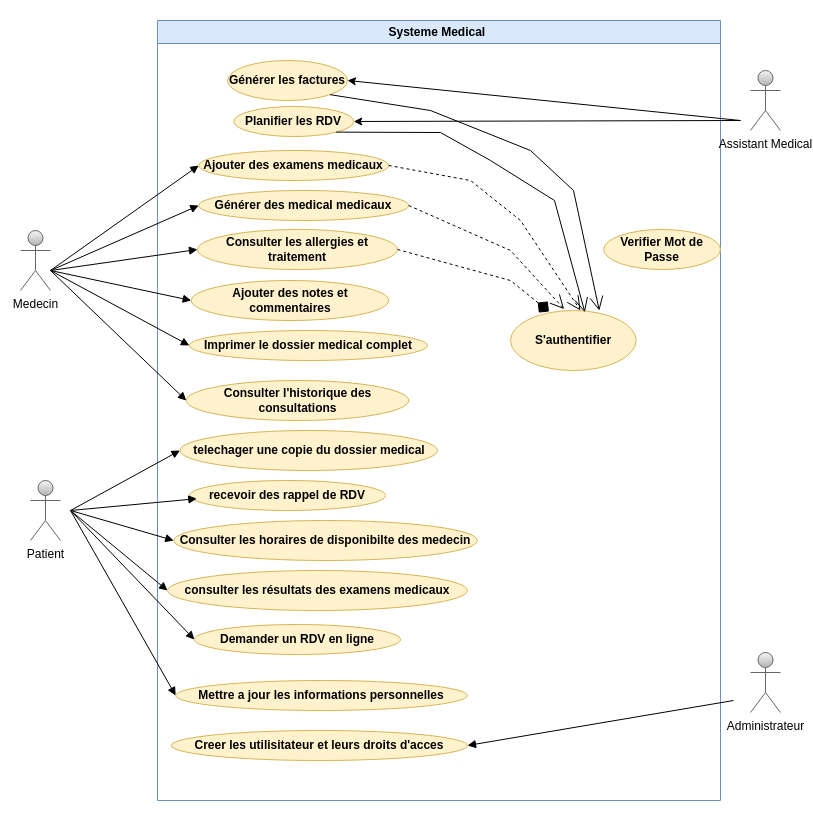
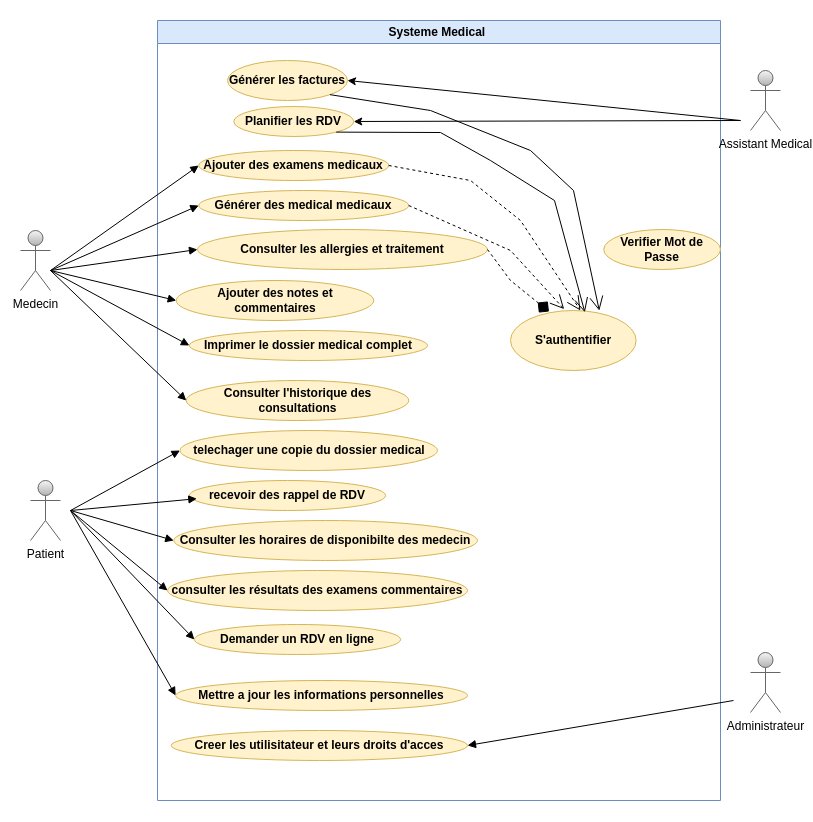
(298, 250) -> (343, 250)
(290, 301) -> (275, 301)
(318, 591) -> (318, 591)
